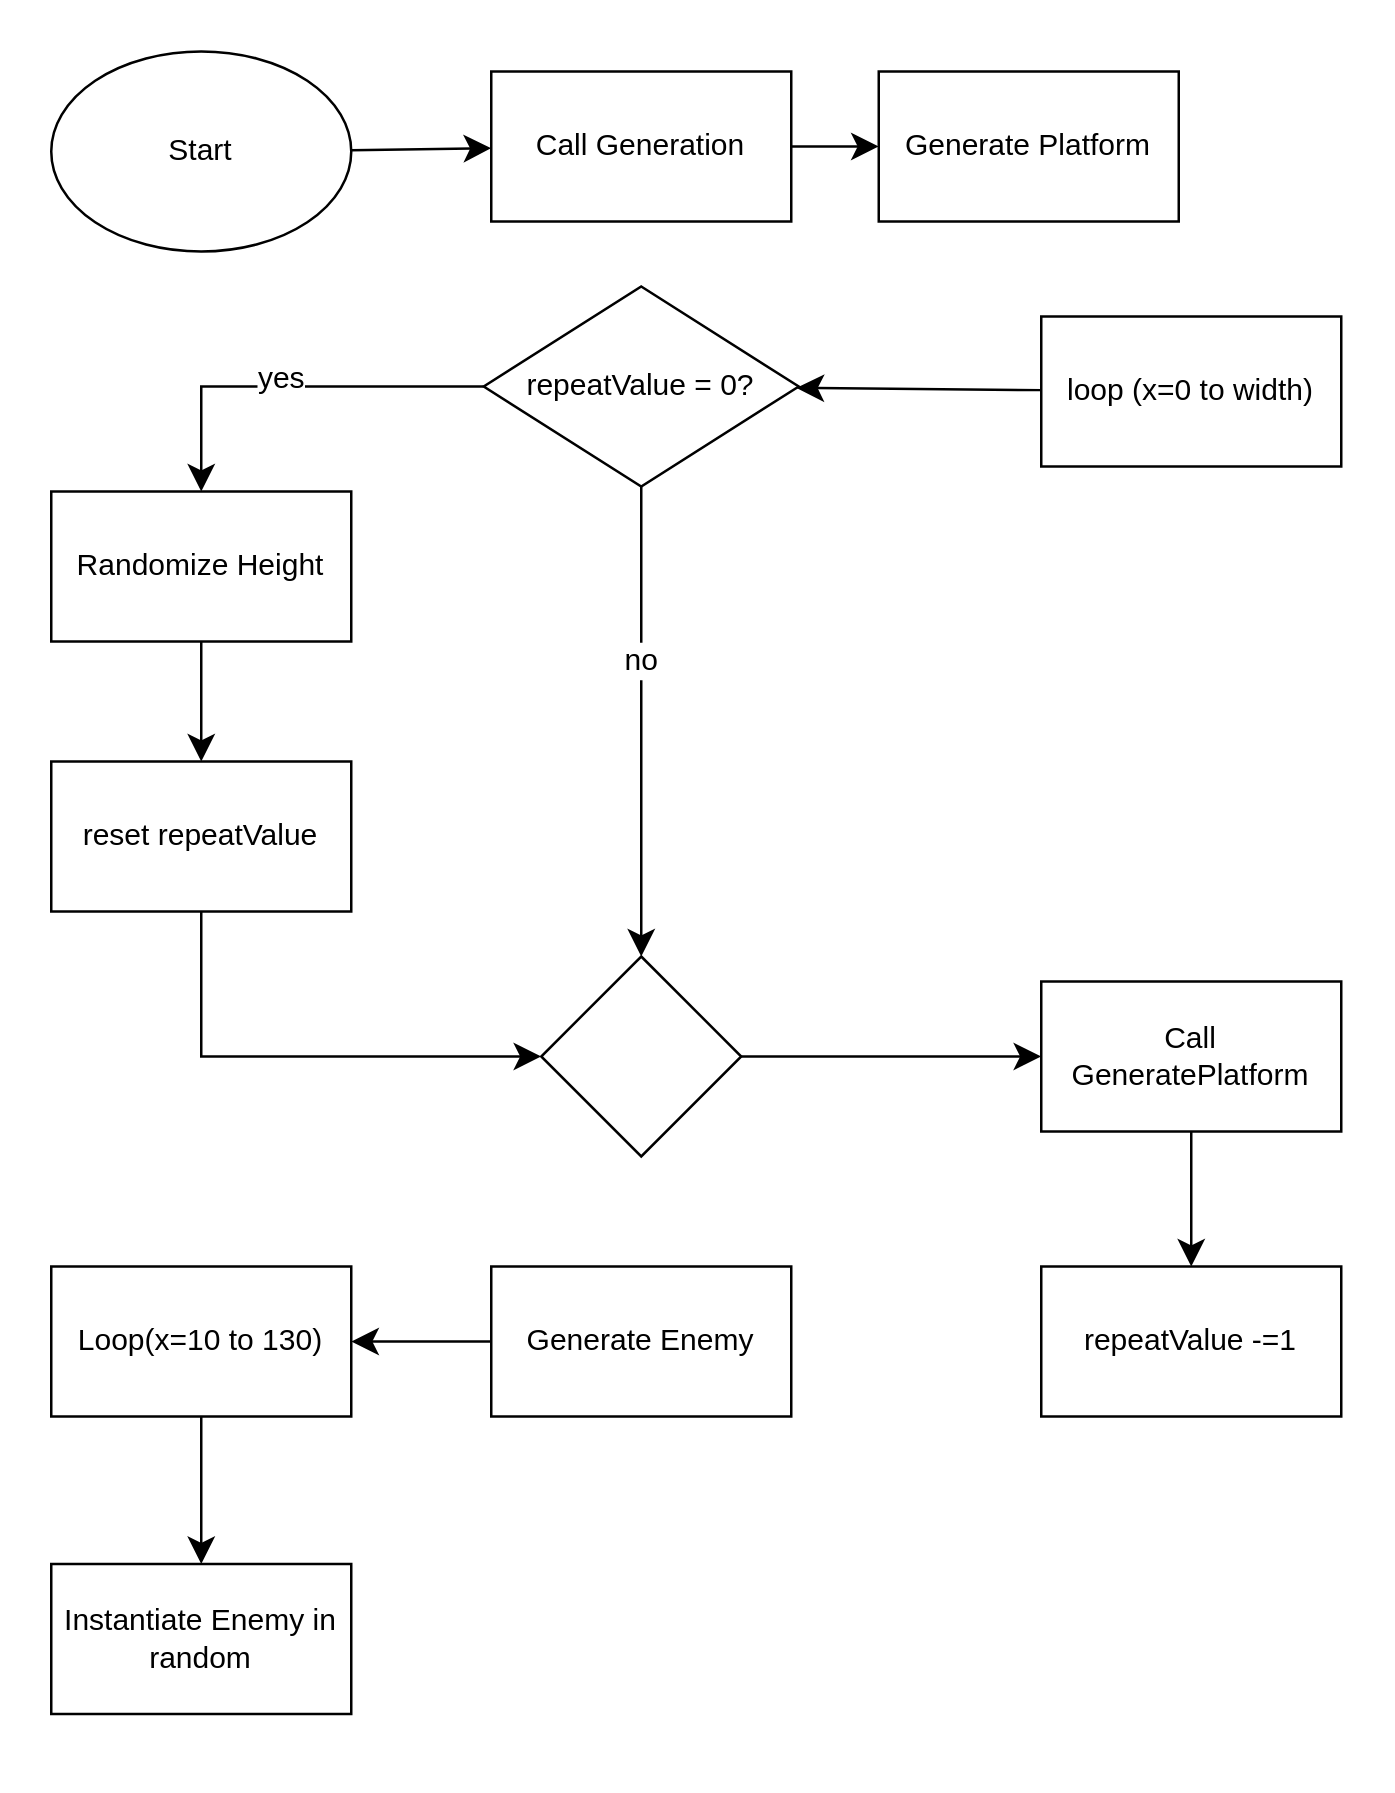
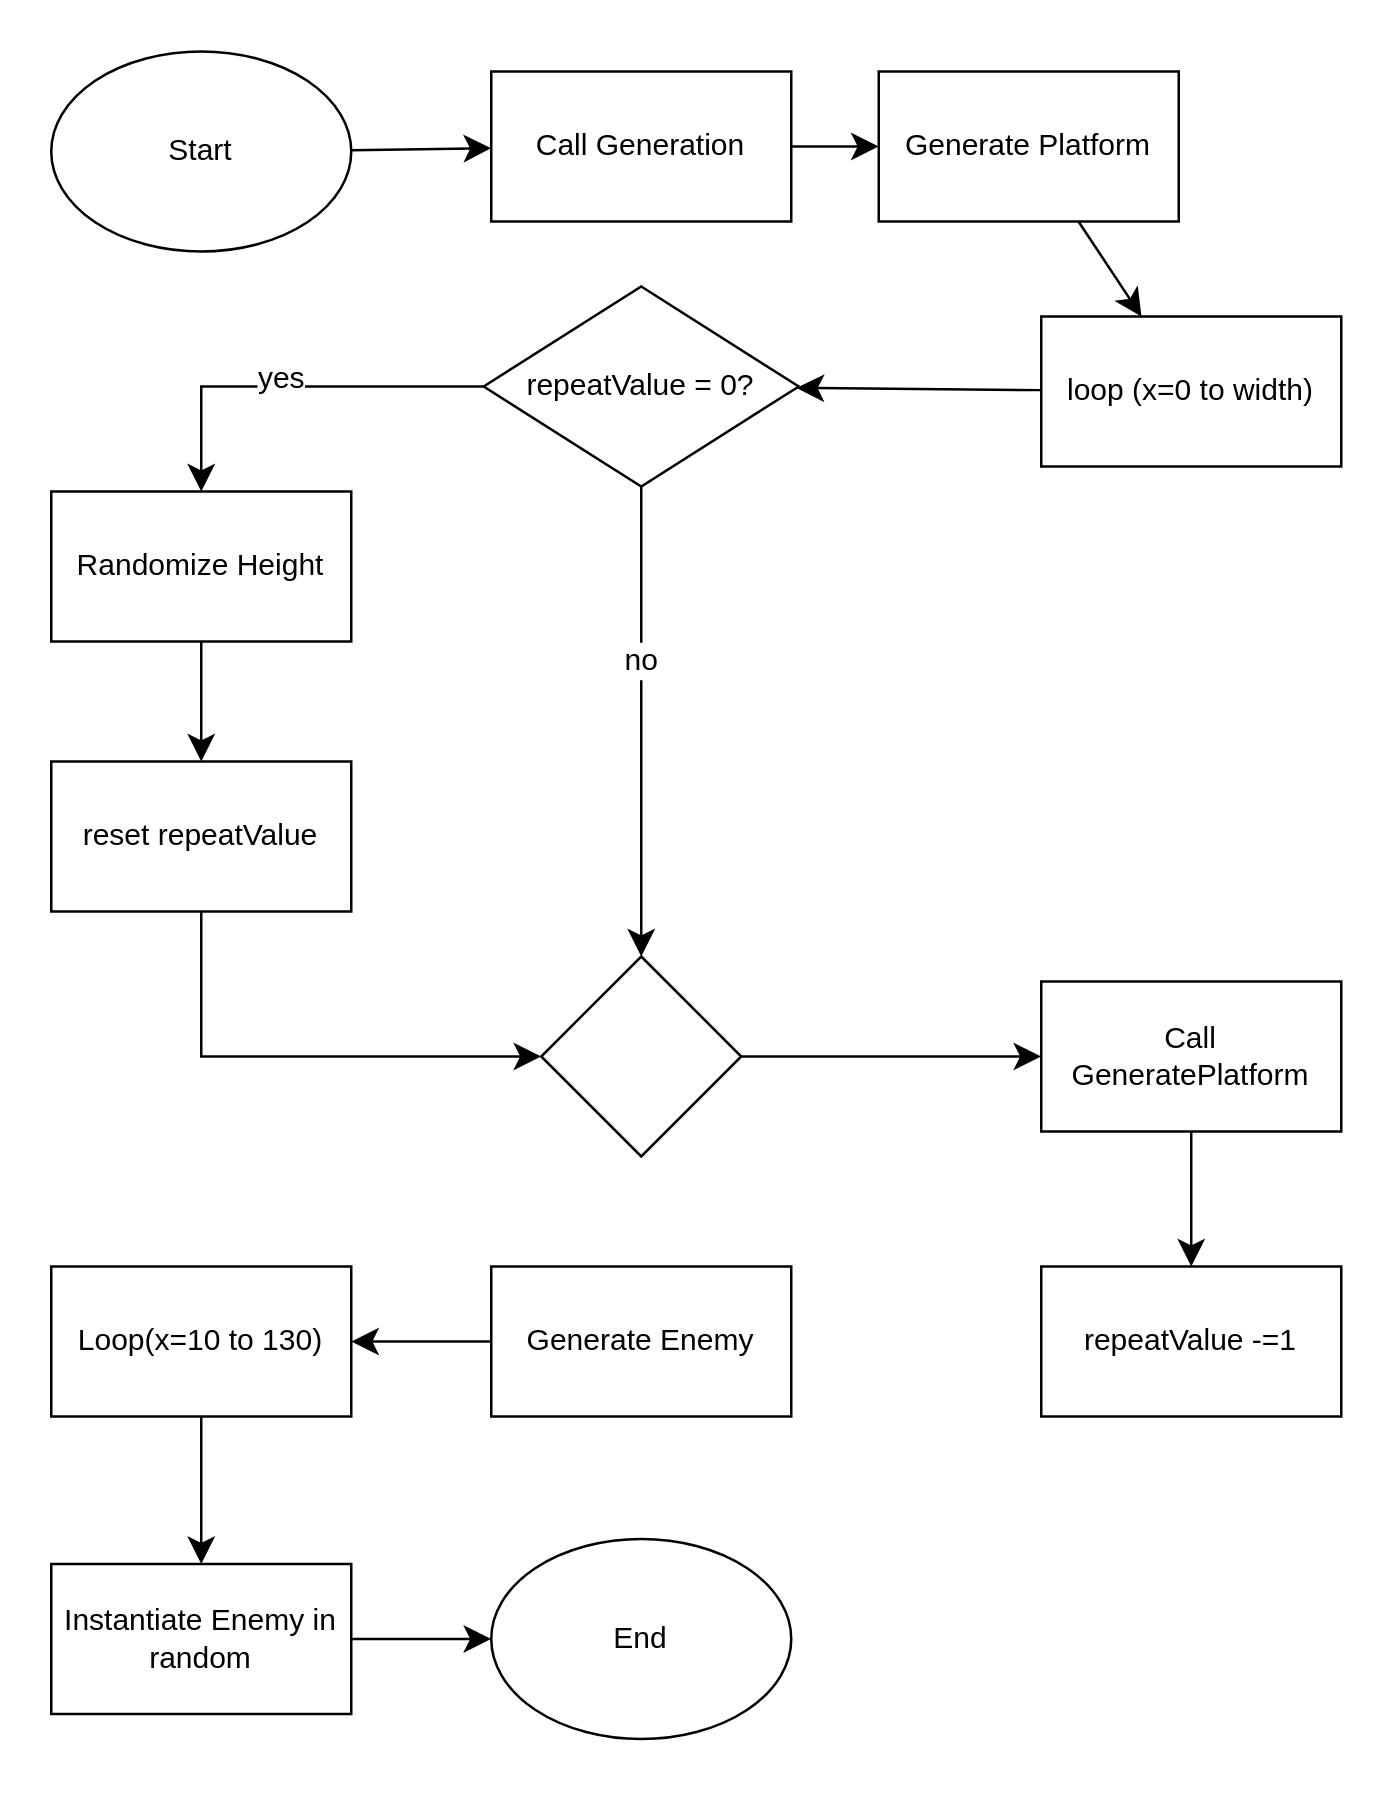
none -> (1105, 261)
none -> (412, 1639)
none -> (641, 1639)
